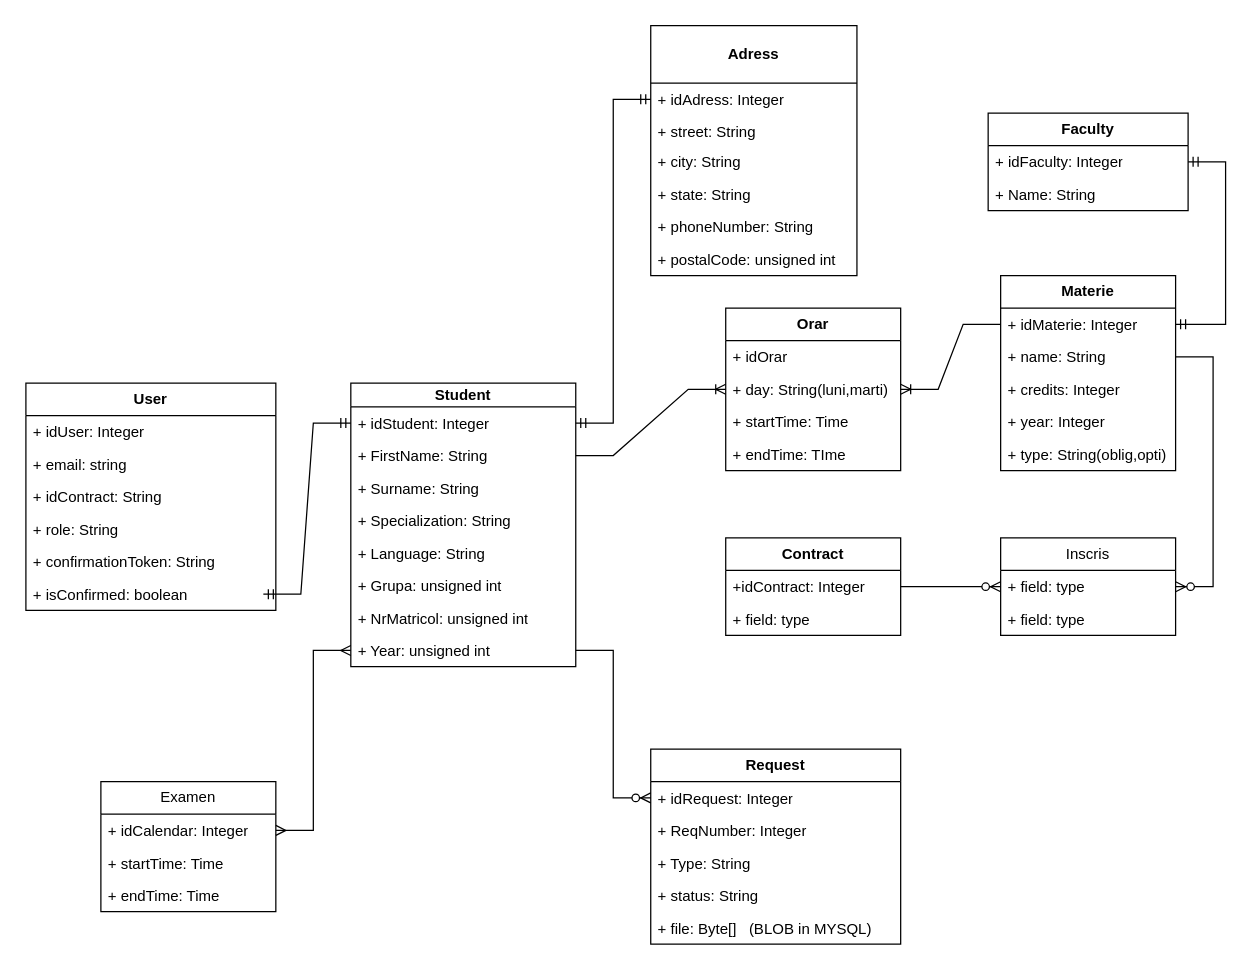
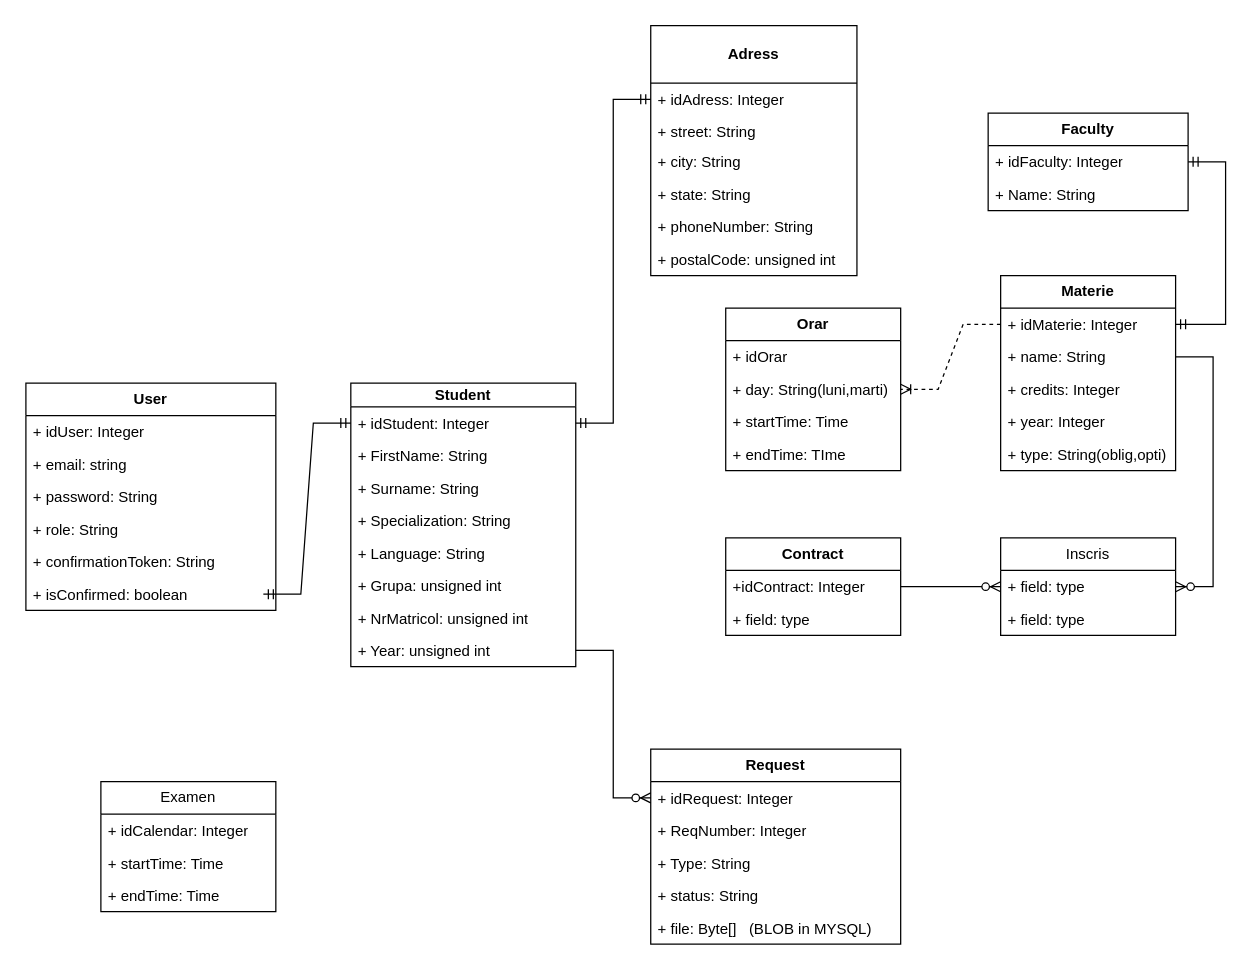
(950, 358) -> (950, 358)
(651, 423) -> none
(107, 498) -> (101, 498)
(313, 741) -> none
